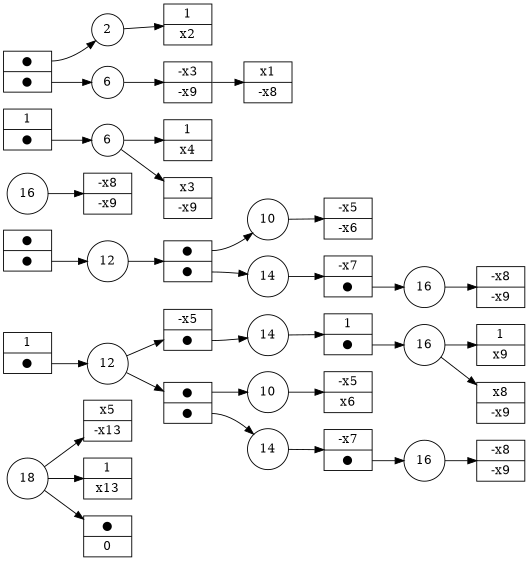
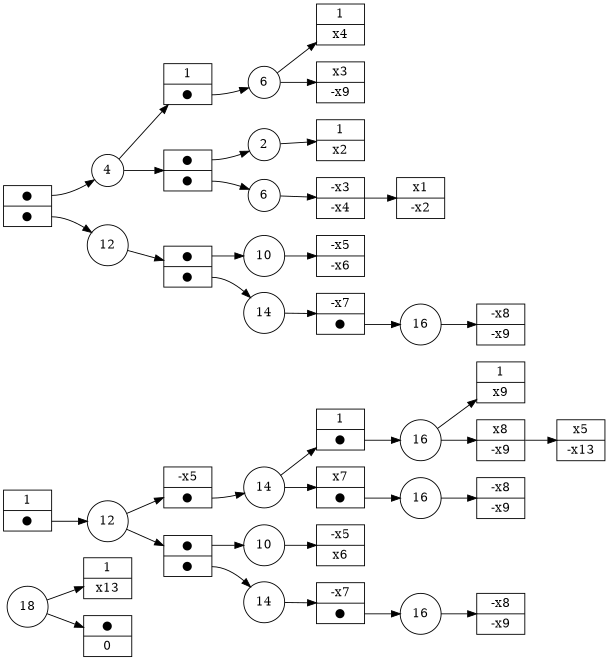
(188, 92) -> (341, 208)
(268, 92) -> (421, 208)
none -> (108, 170)
(60, 455) -> (536, 440)
none -> (341, 487)
